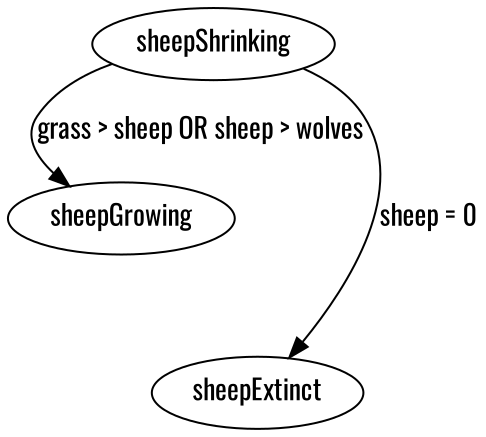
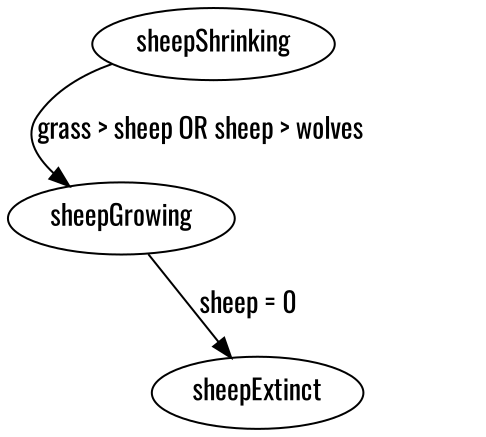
(378, 199) -> (183, 298)
